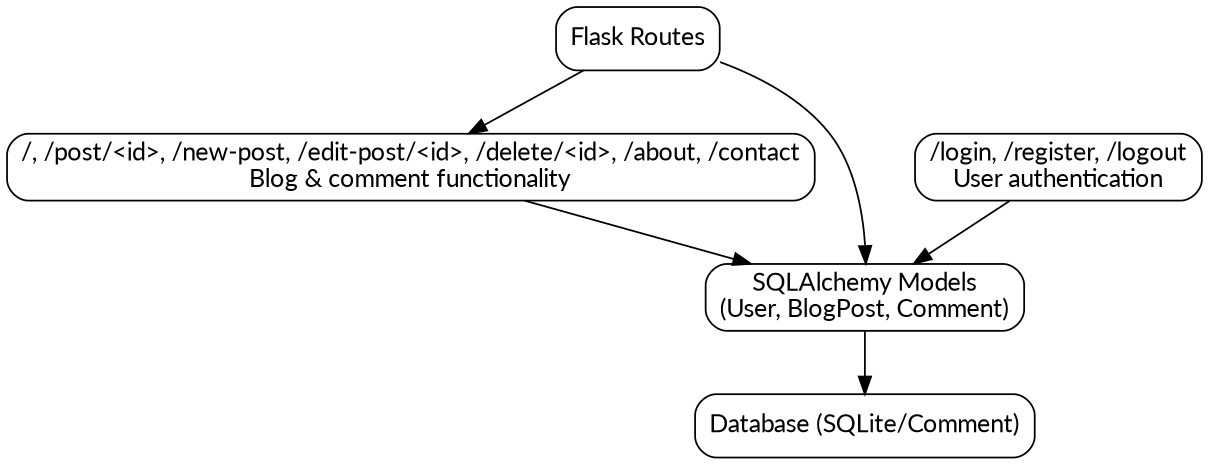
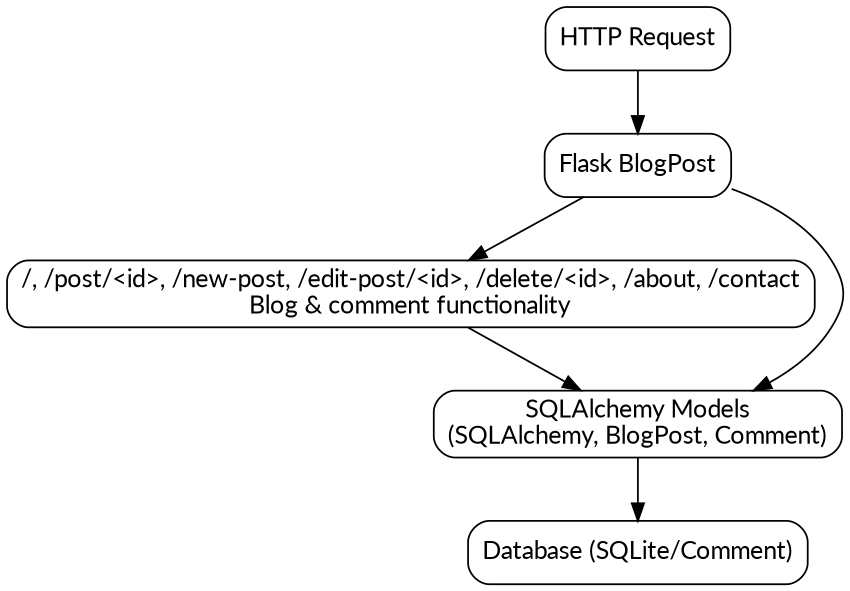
none -> (638, 39)
(638, 39) -> (638, 165)
(1058, 167) -> none
(865, 297) -> (638, 424)
